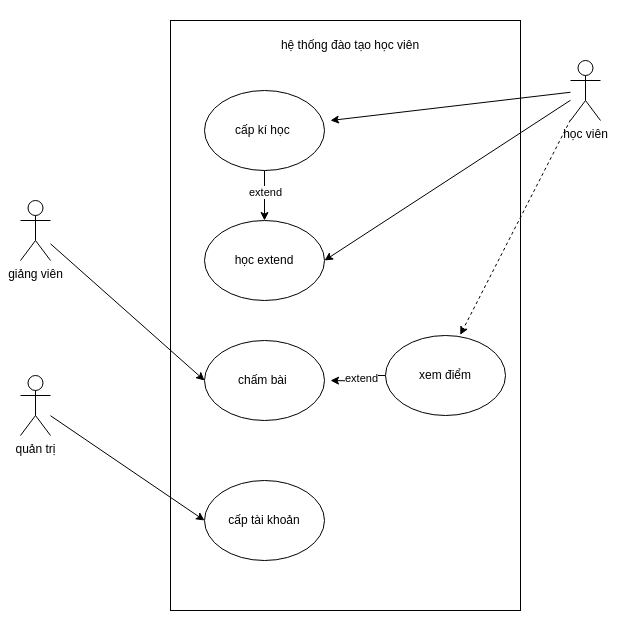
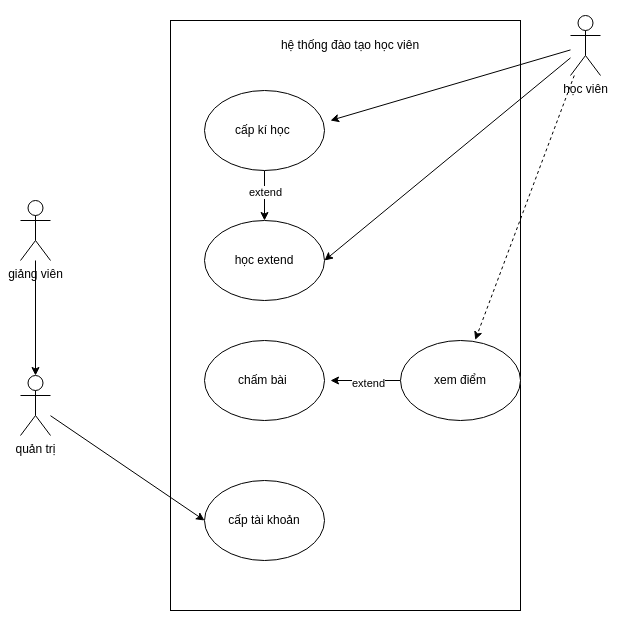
(586, 91) -> (586, 46)
(125, 310) -> (36, 315)
(446, 376) -> (461, 381)
